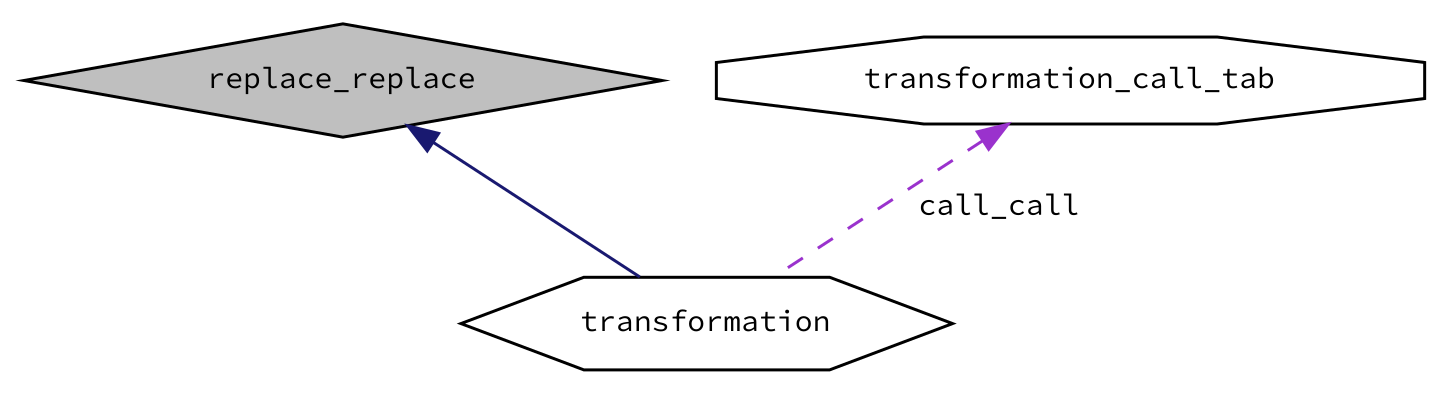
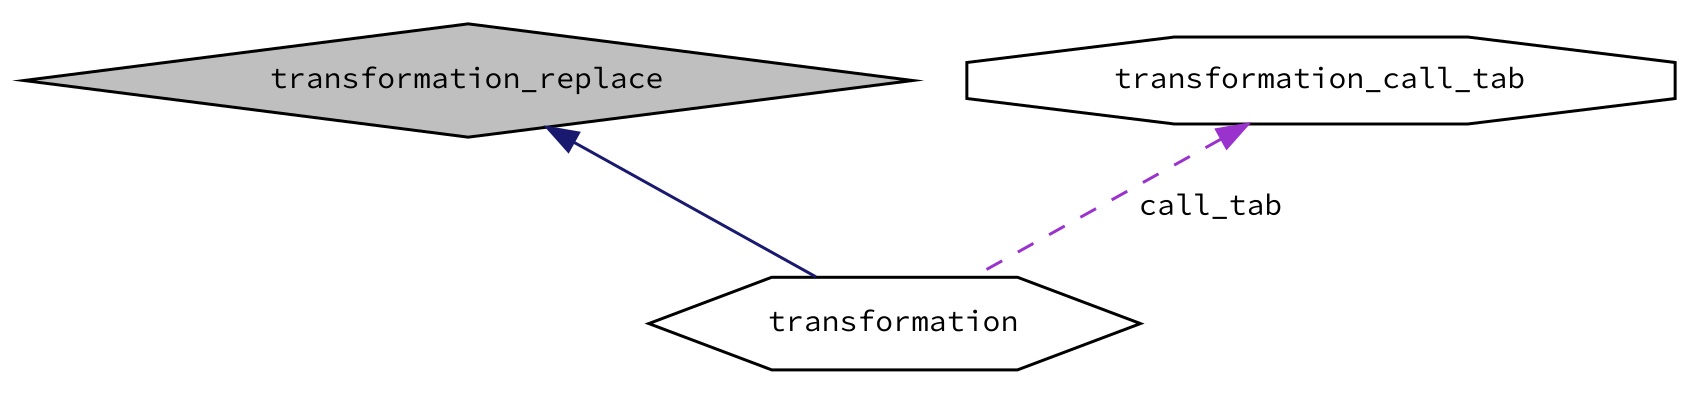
(343, 81) -> (468, 81)
(991, 207) -> (1203, 207)
